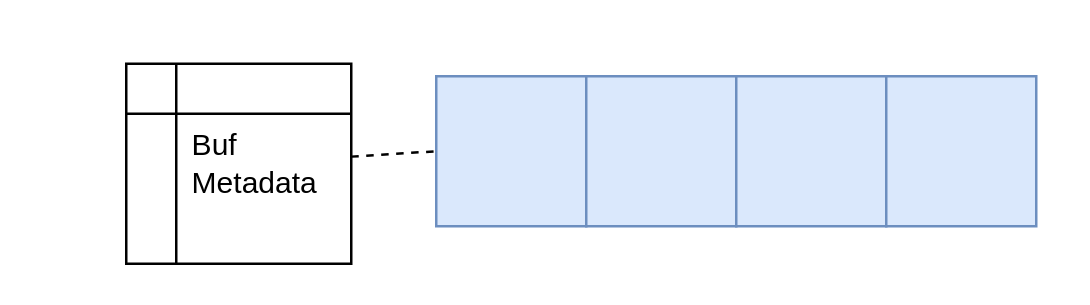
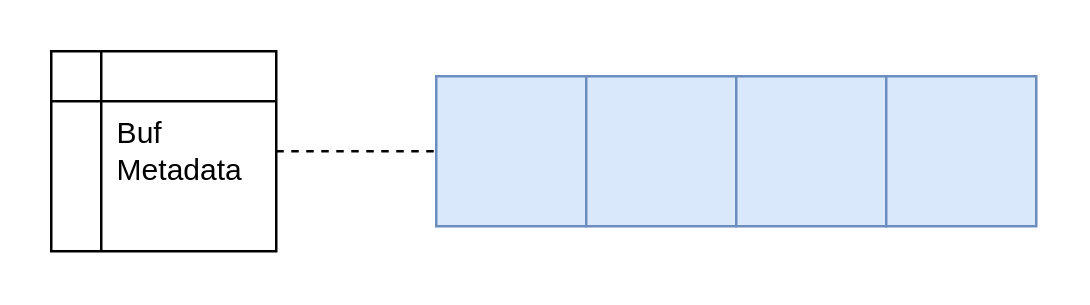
(239, 164) -> (164, 151)
